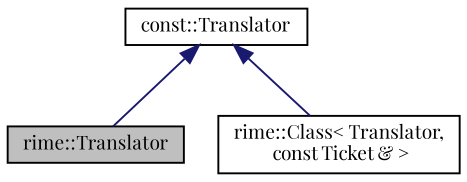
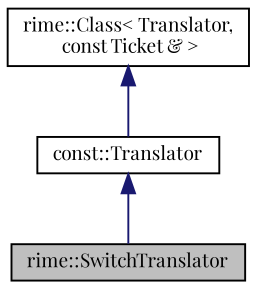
(279, 87) -> (128, 111)
(96, 145) -> (128, 262)
